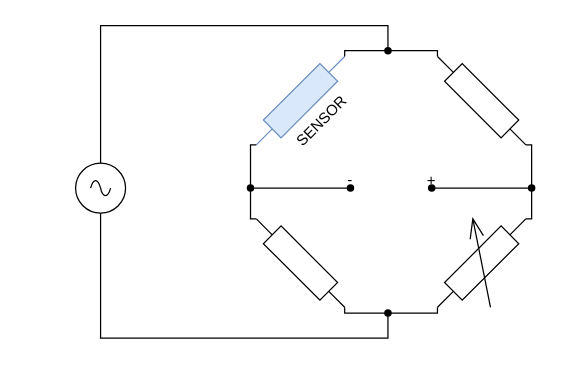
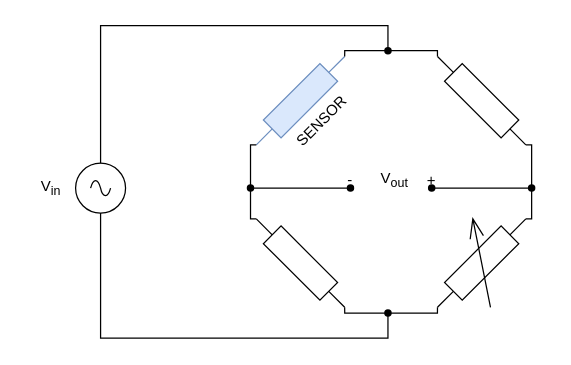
none -> (394, 179)
none -> (51, 188)
